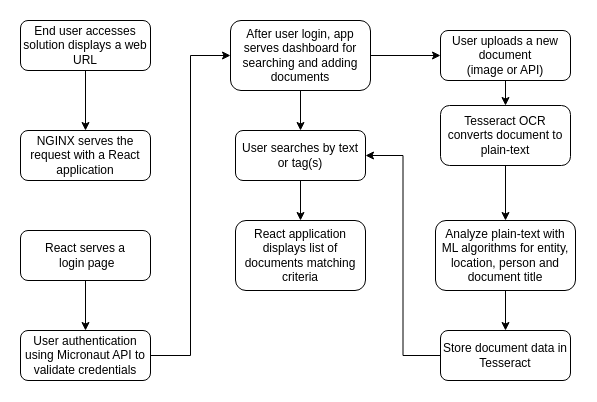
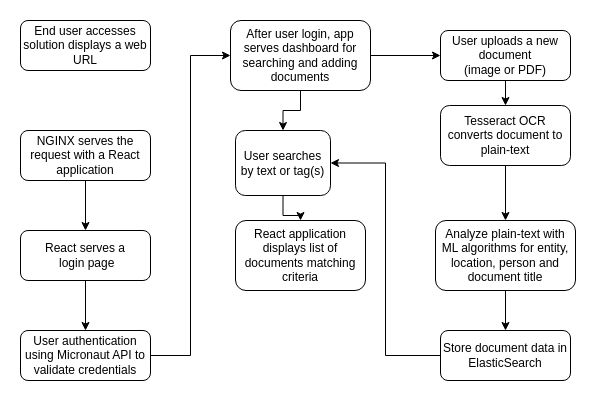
(506, 56) -> (506, 56)
(86, 97) -> none
(301, 156) -> (283, 163)
none -> (86, 202)
(506, 356) -> (506, 356)
